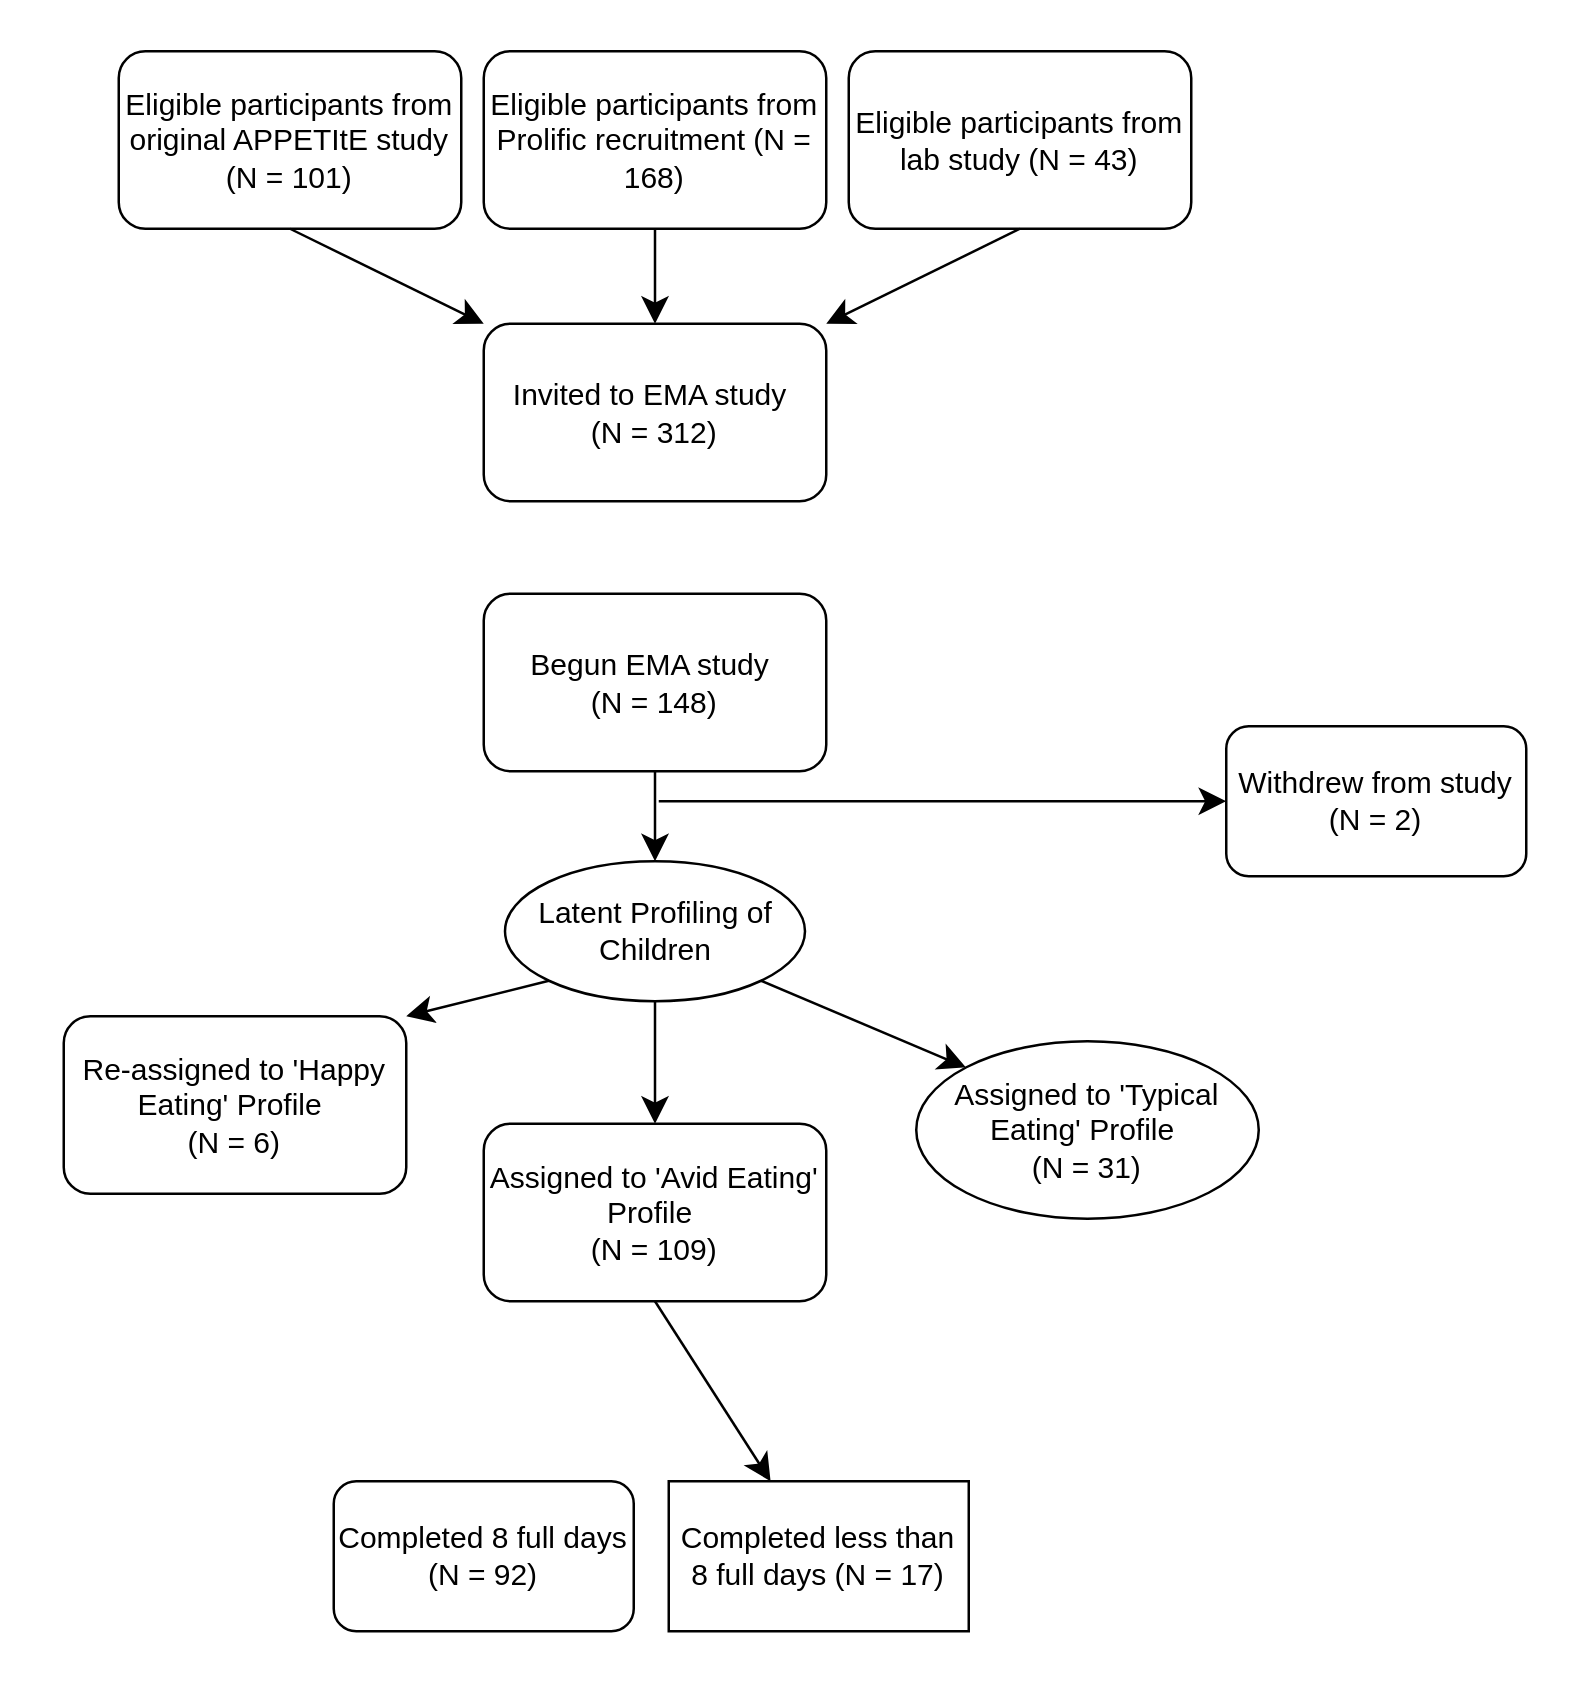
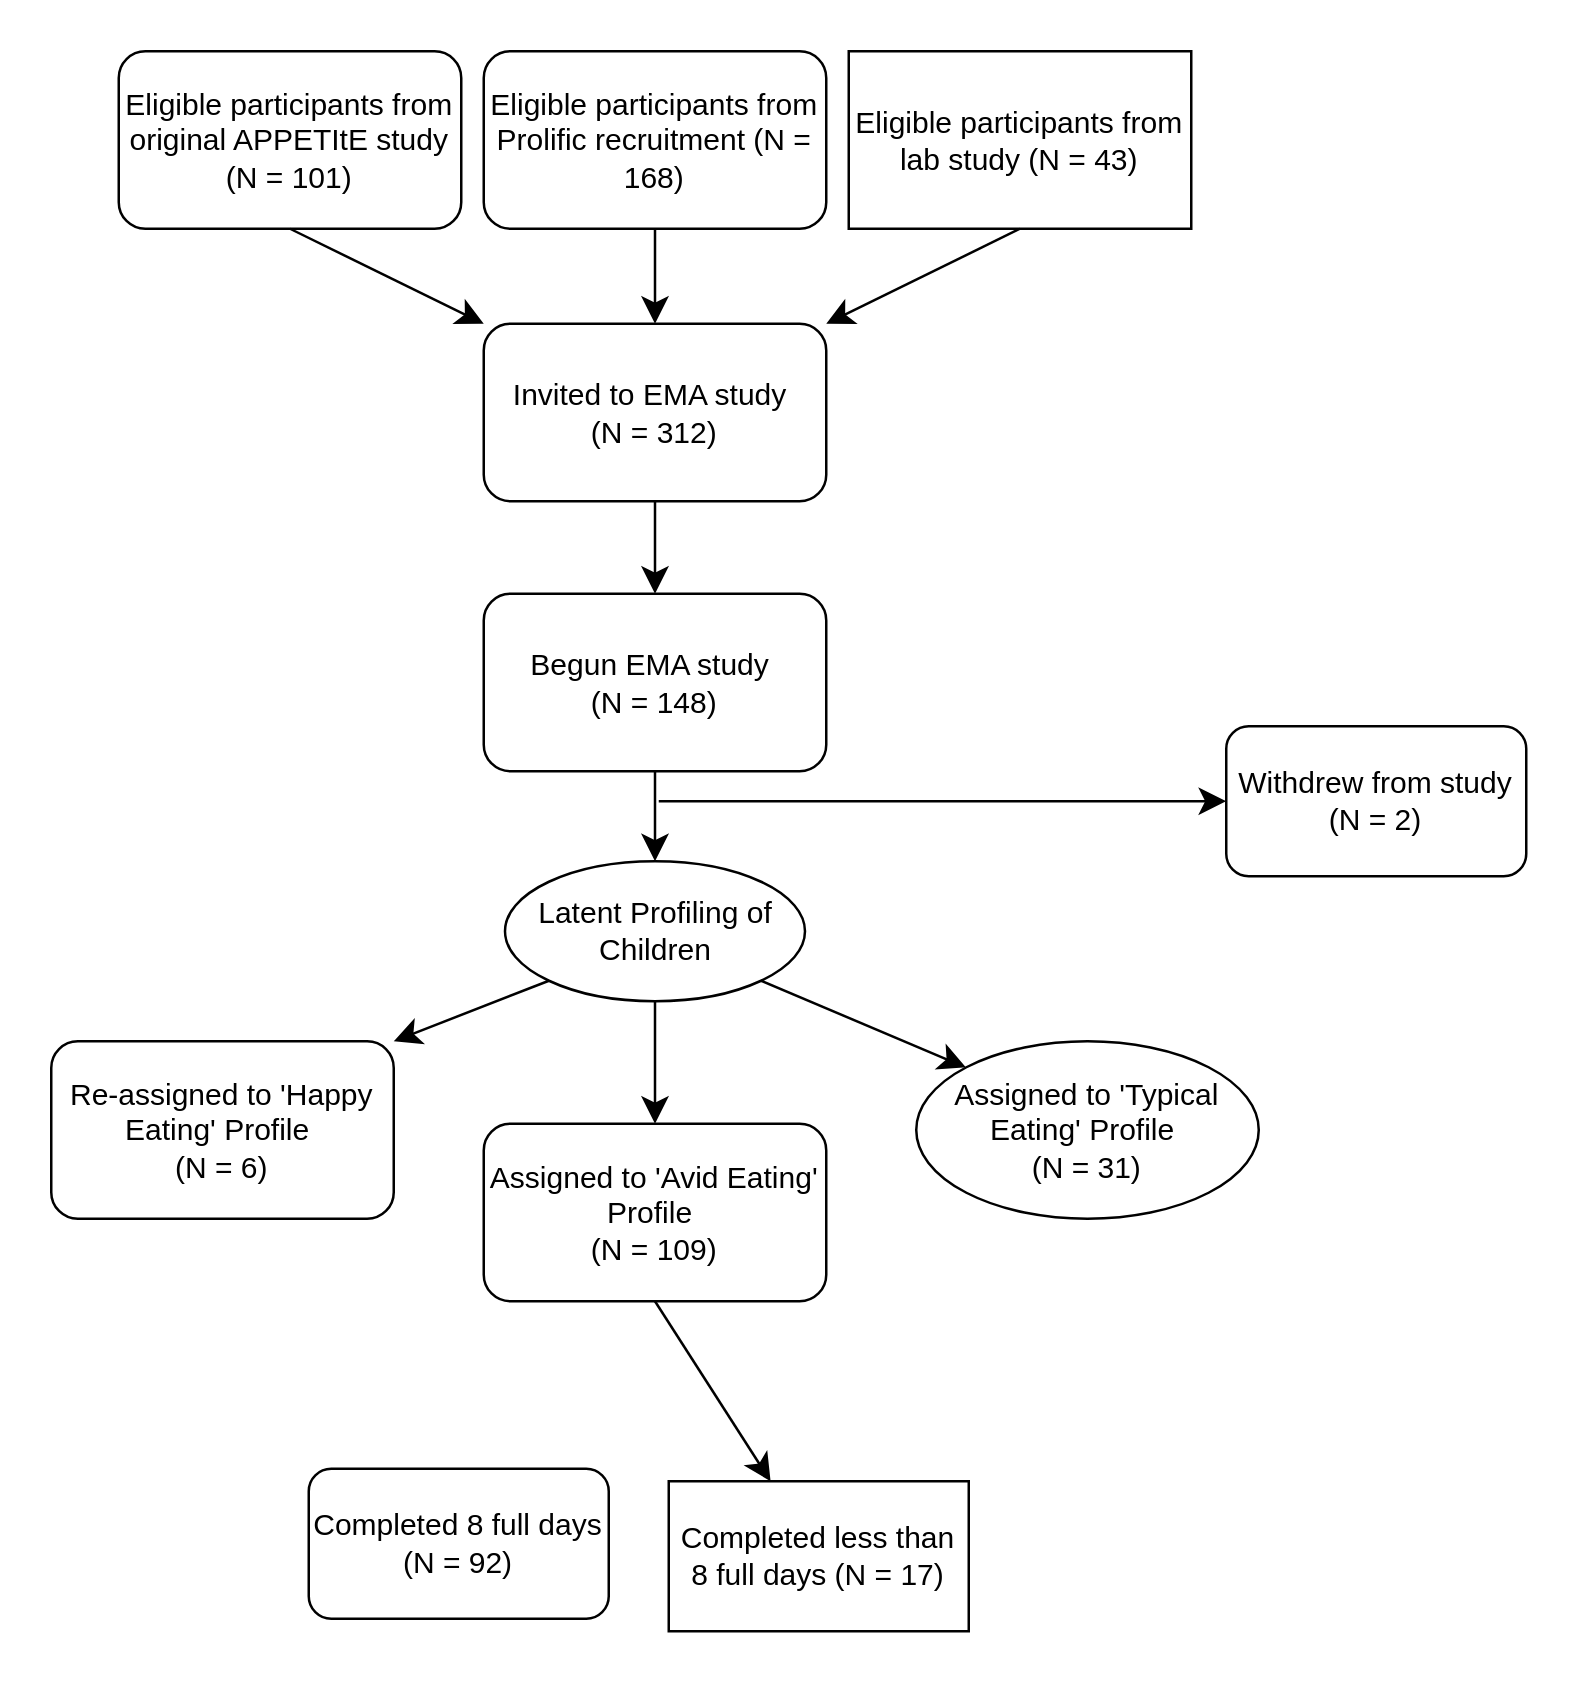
(1020, 140) -> (1020, 140)
none -> (655, 537)
(235, 1105) -> (223, 1130)
(484, 1556) -> (459, 1544)
